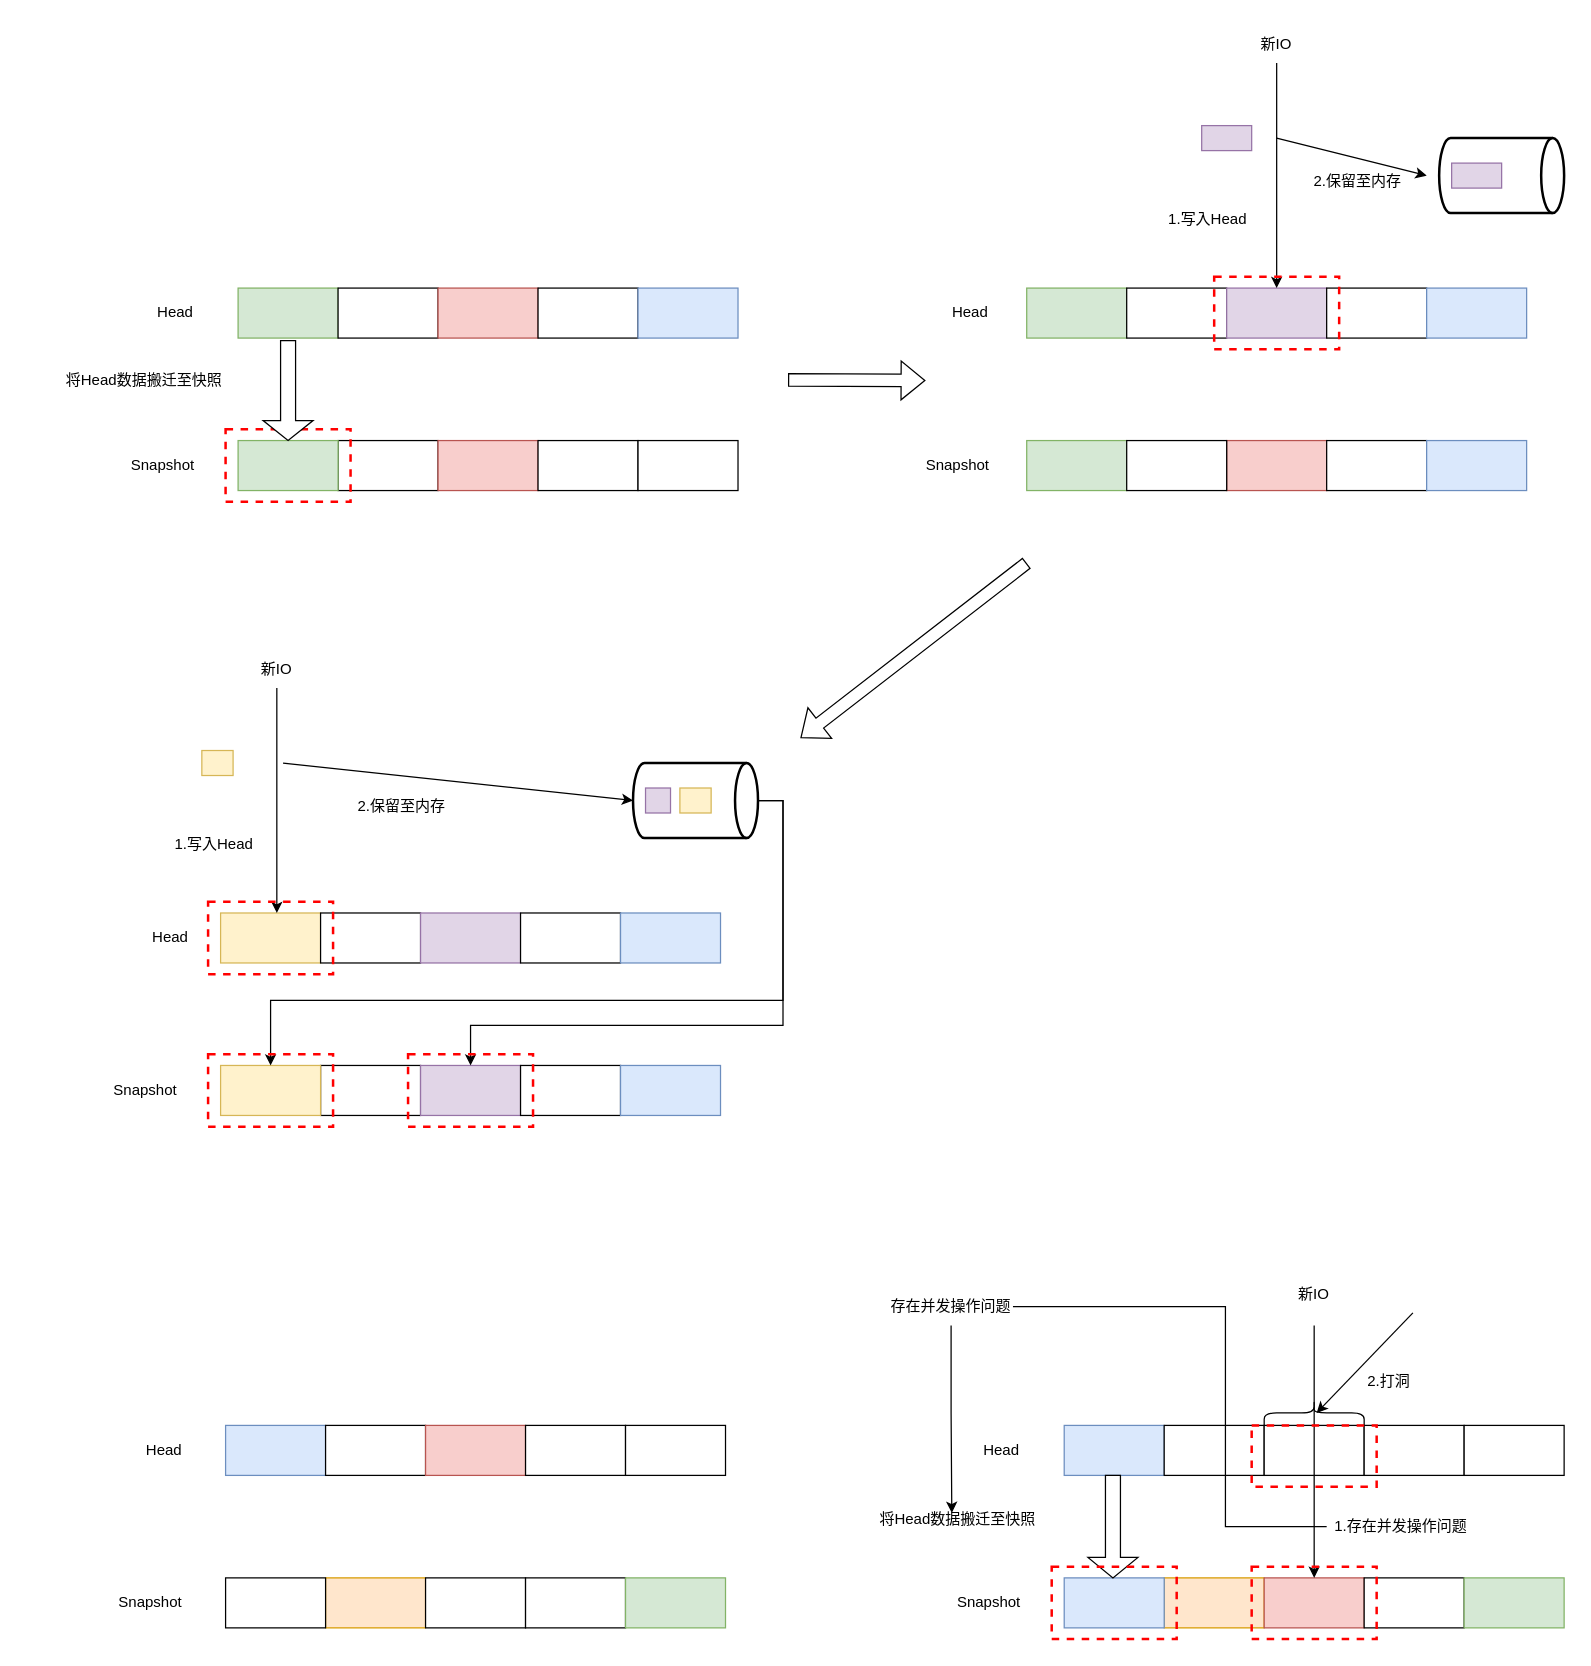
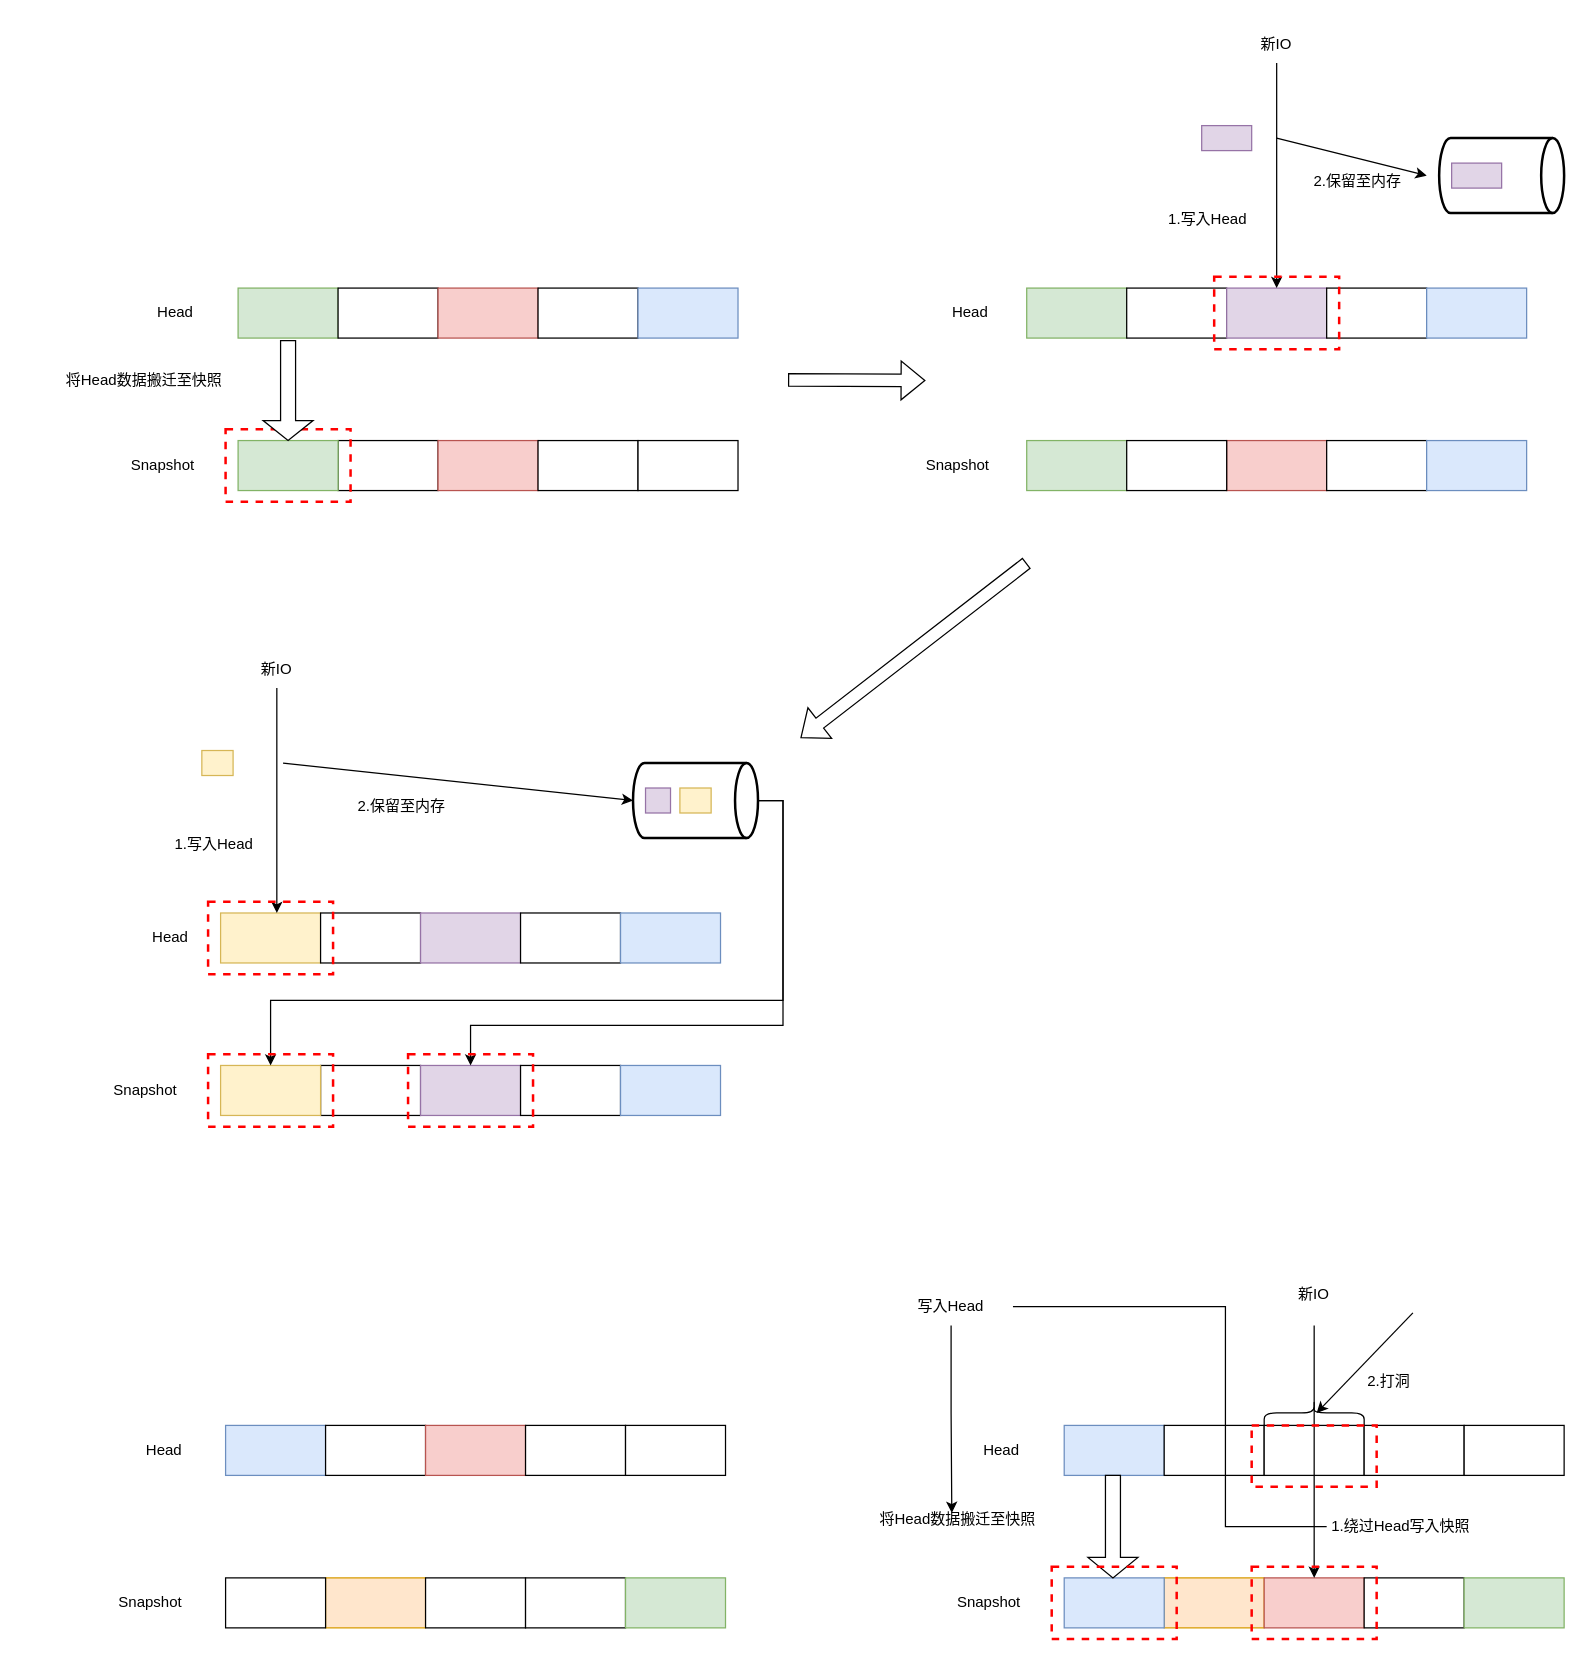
(951, 1307) -> (951, 1307)
(1401, 1527) -> (1401, 1527)
